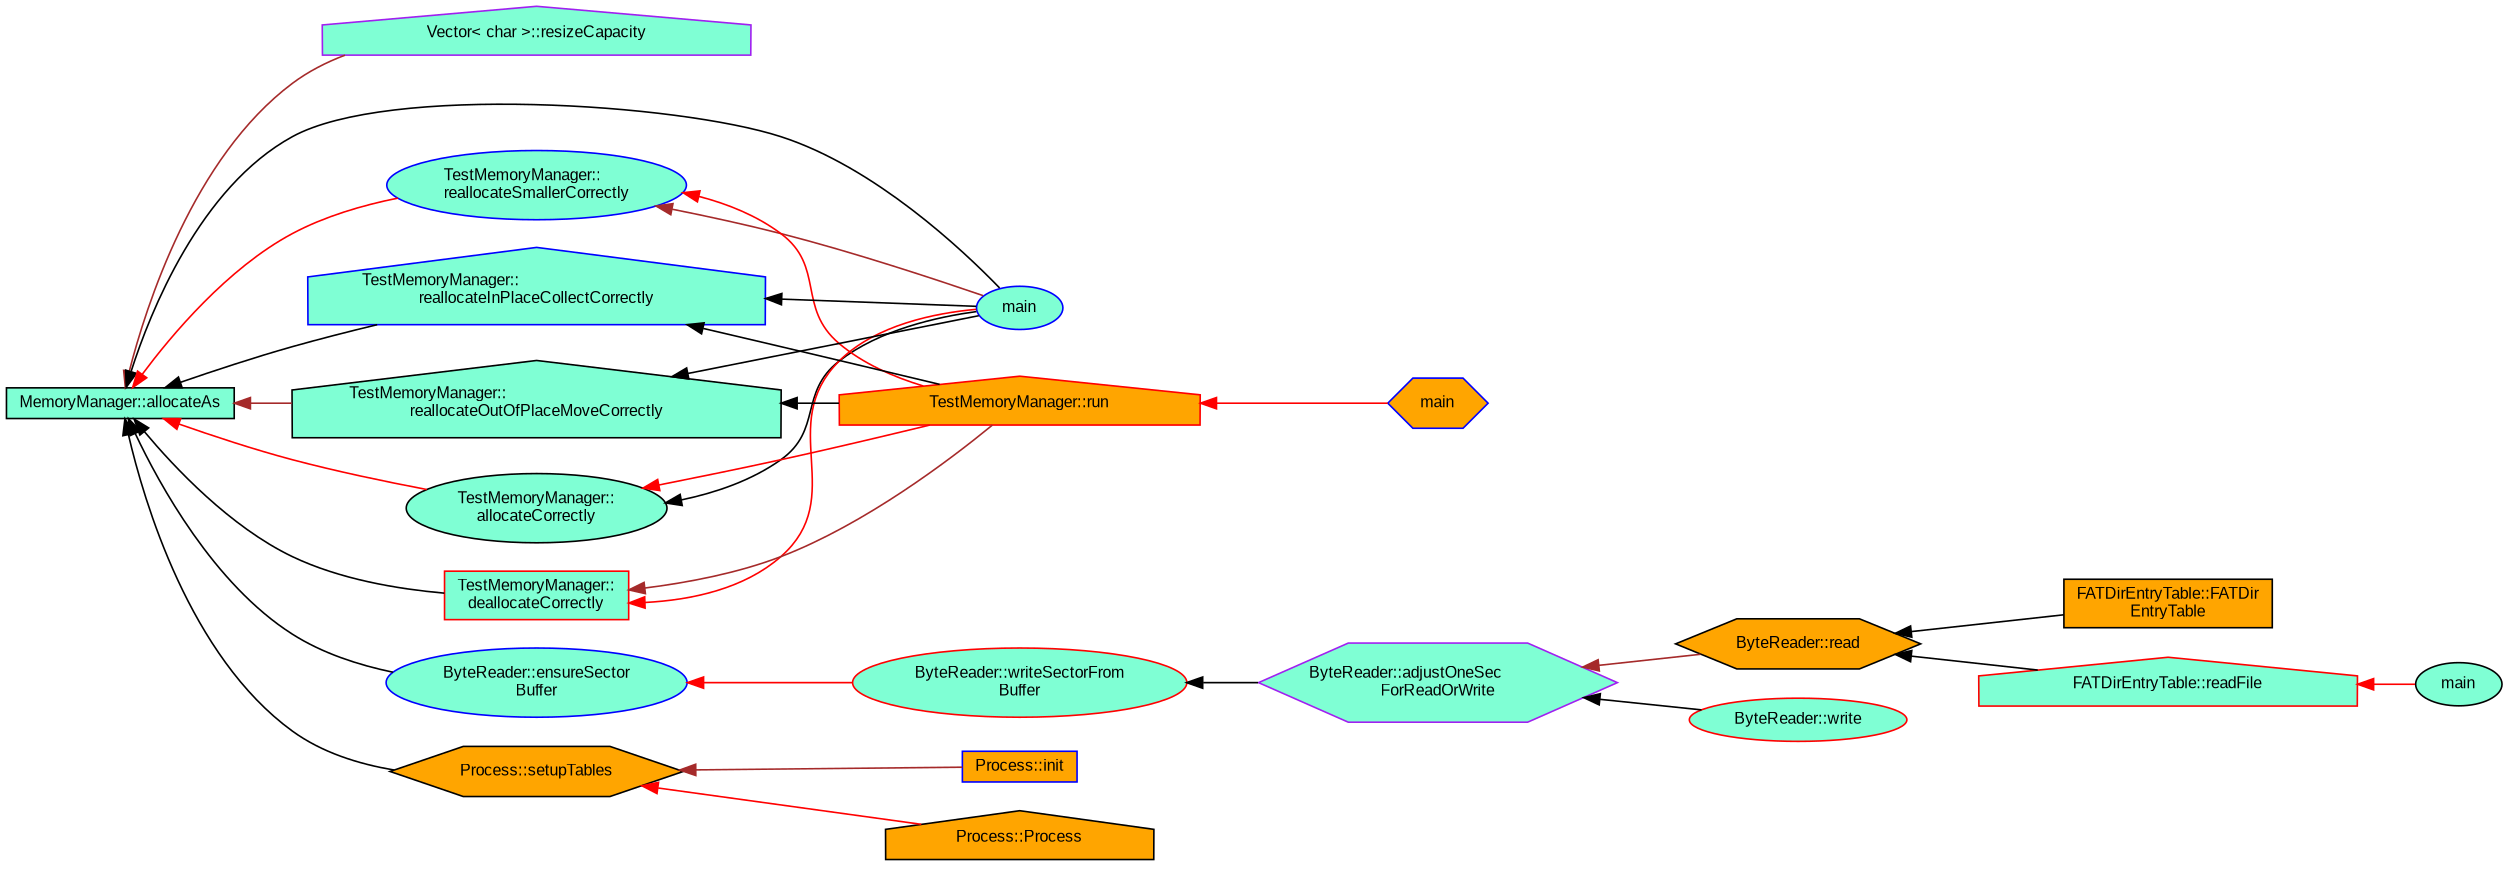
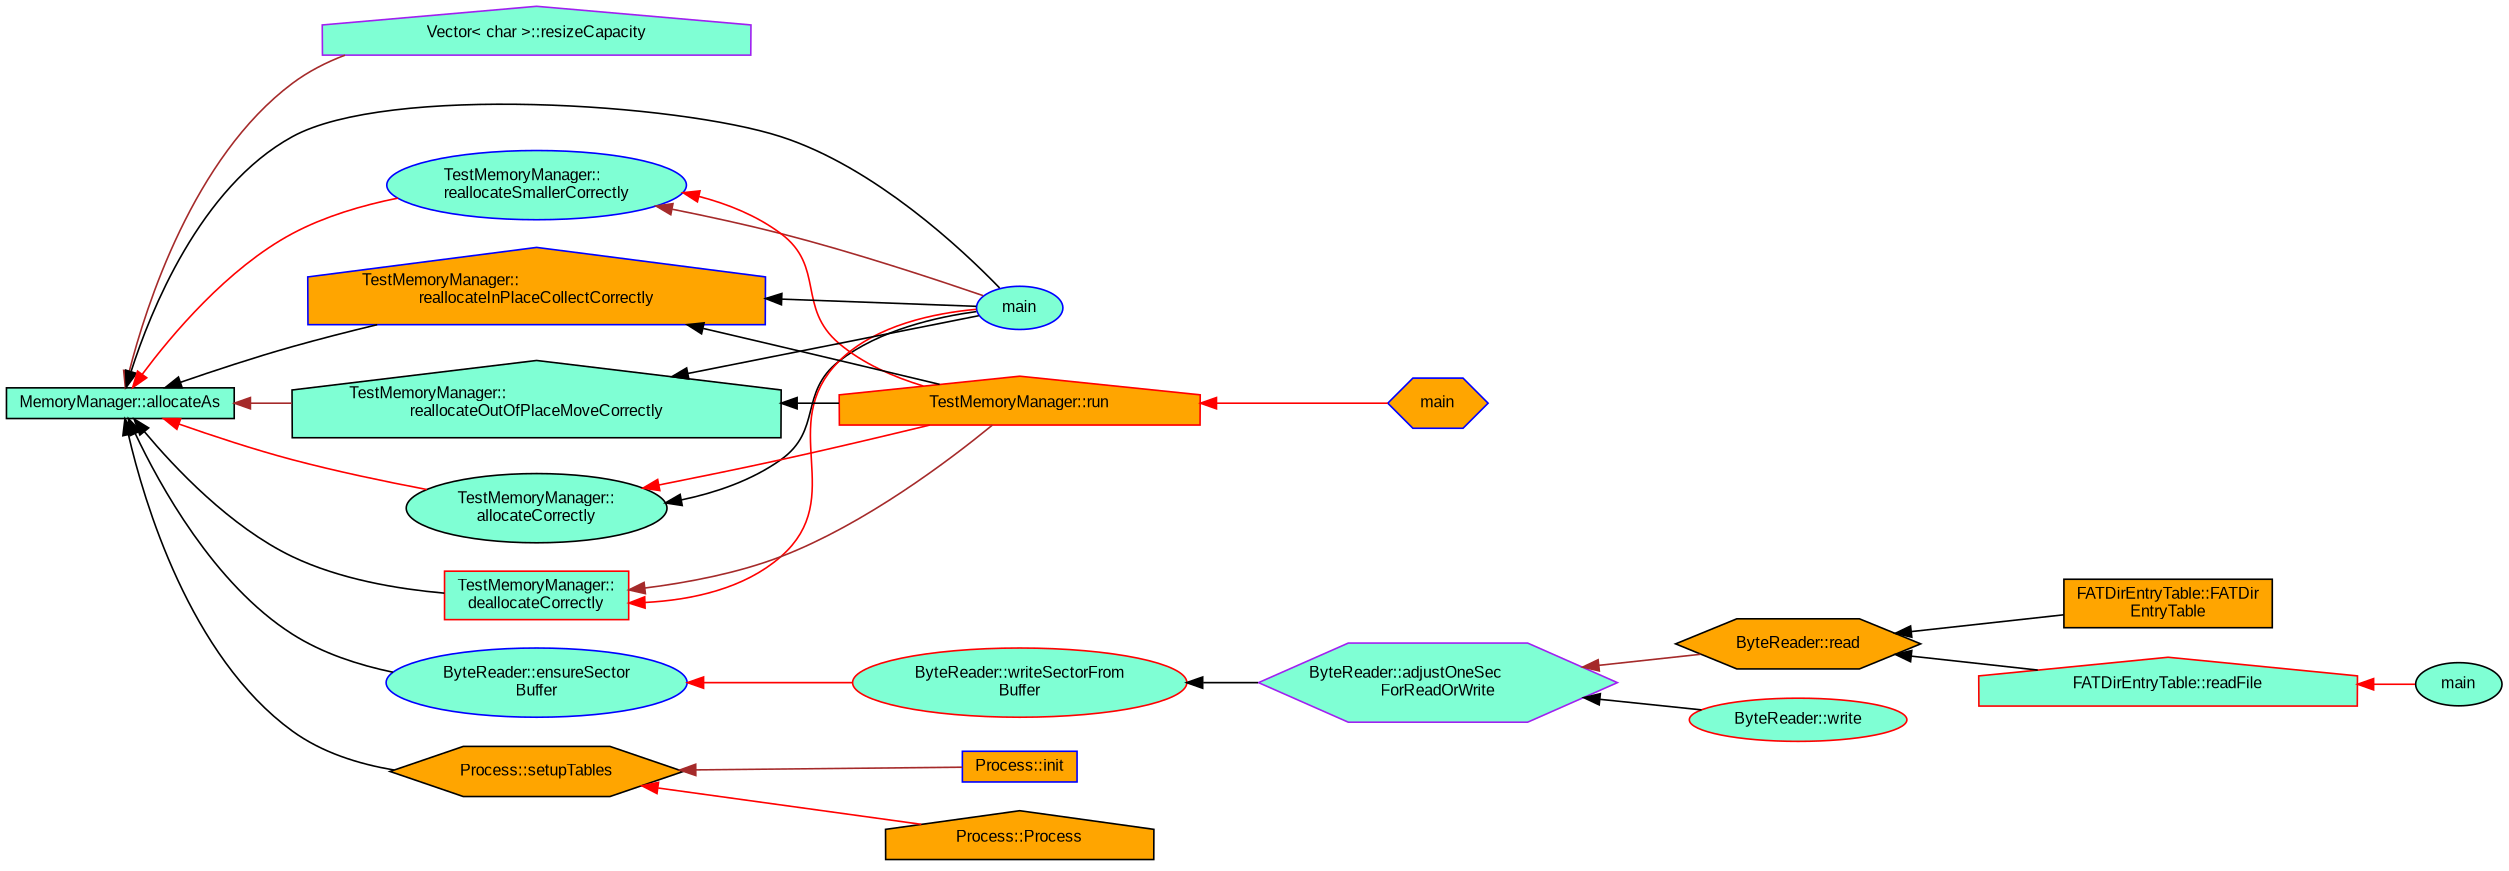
(537, 290) -> (537, 290)
